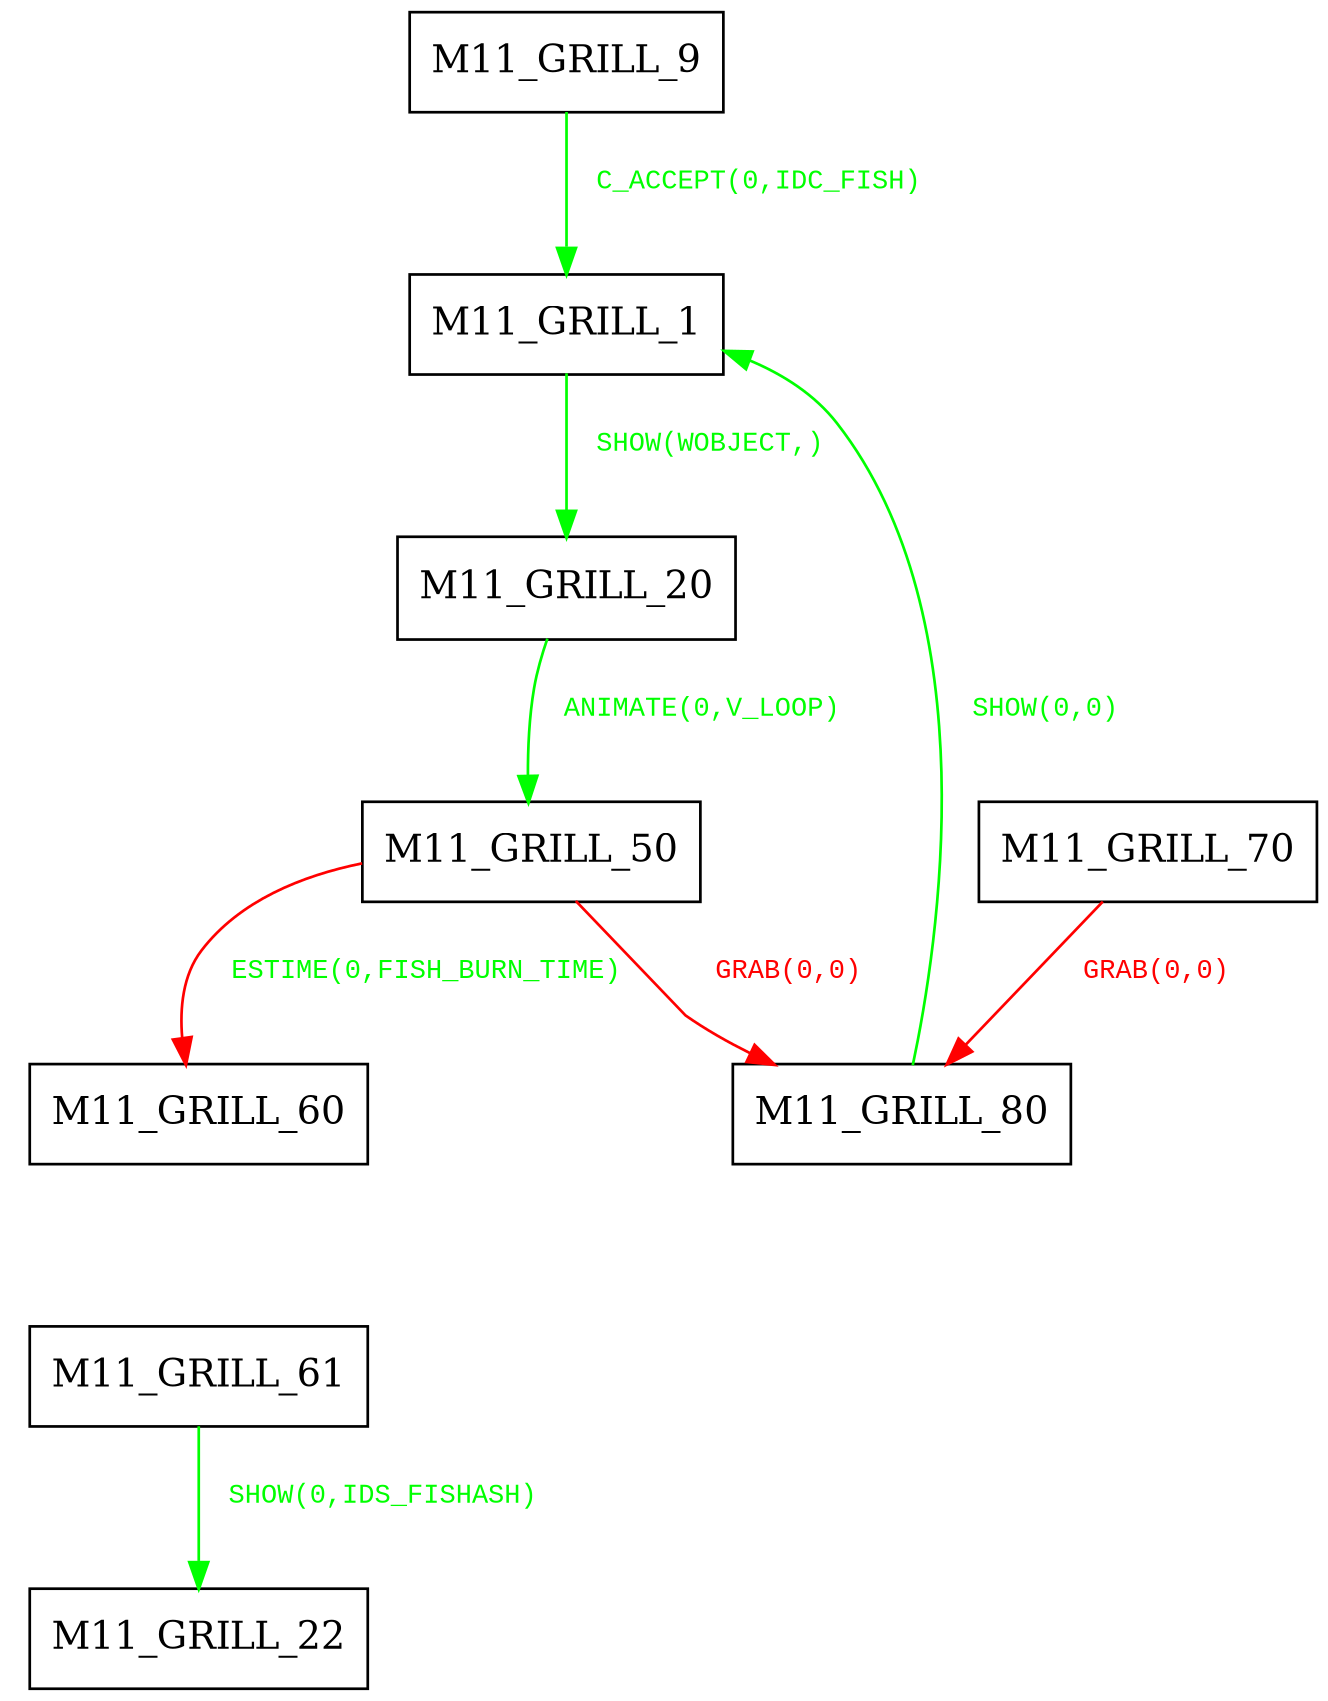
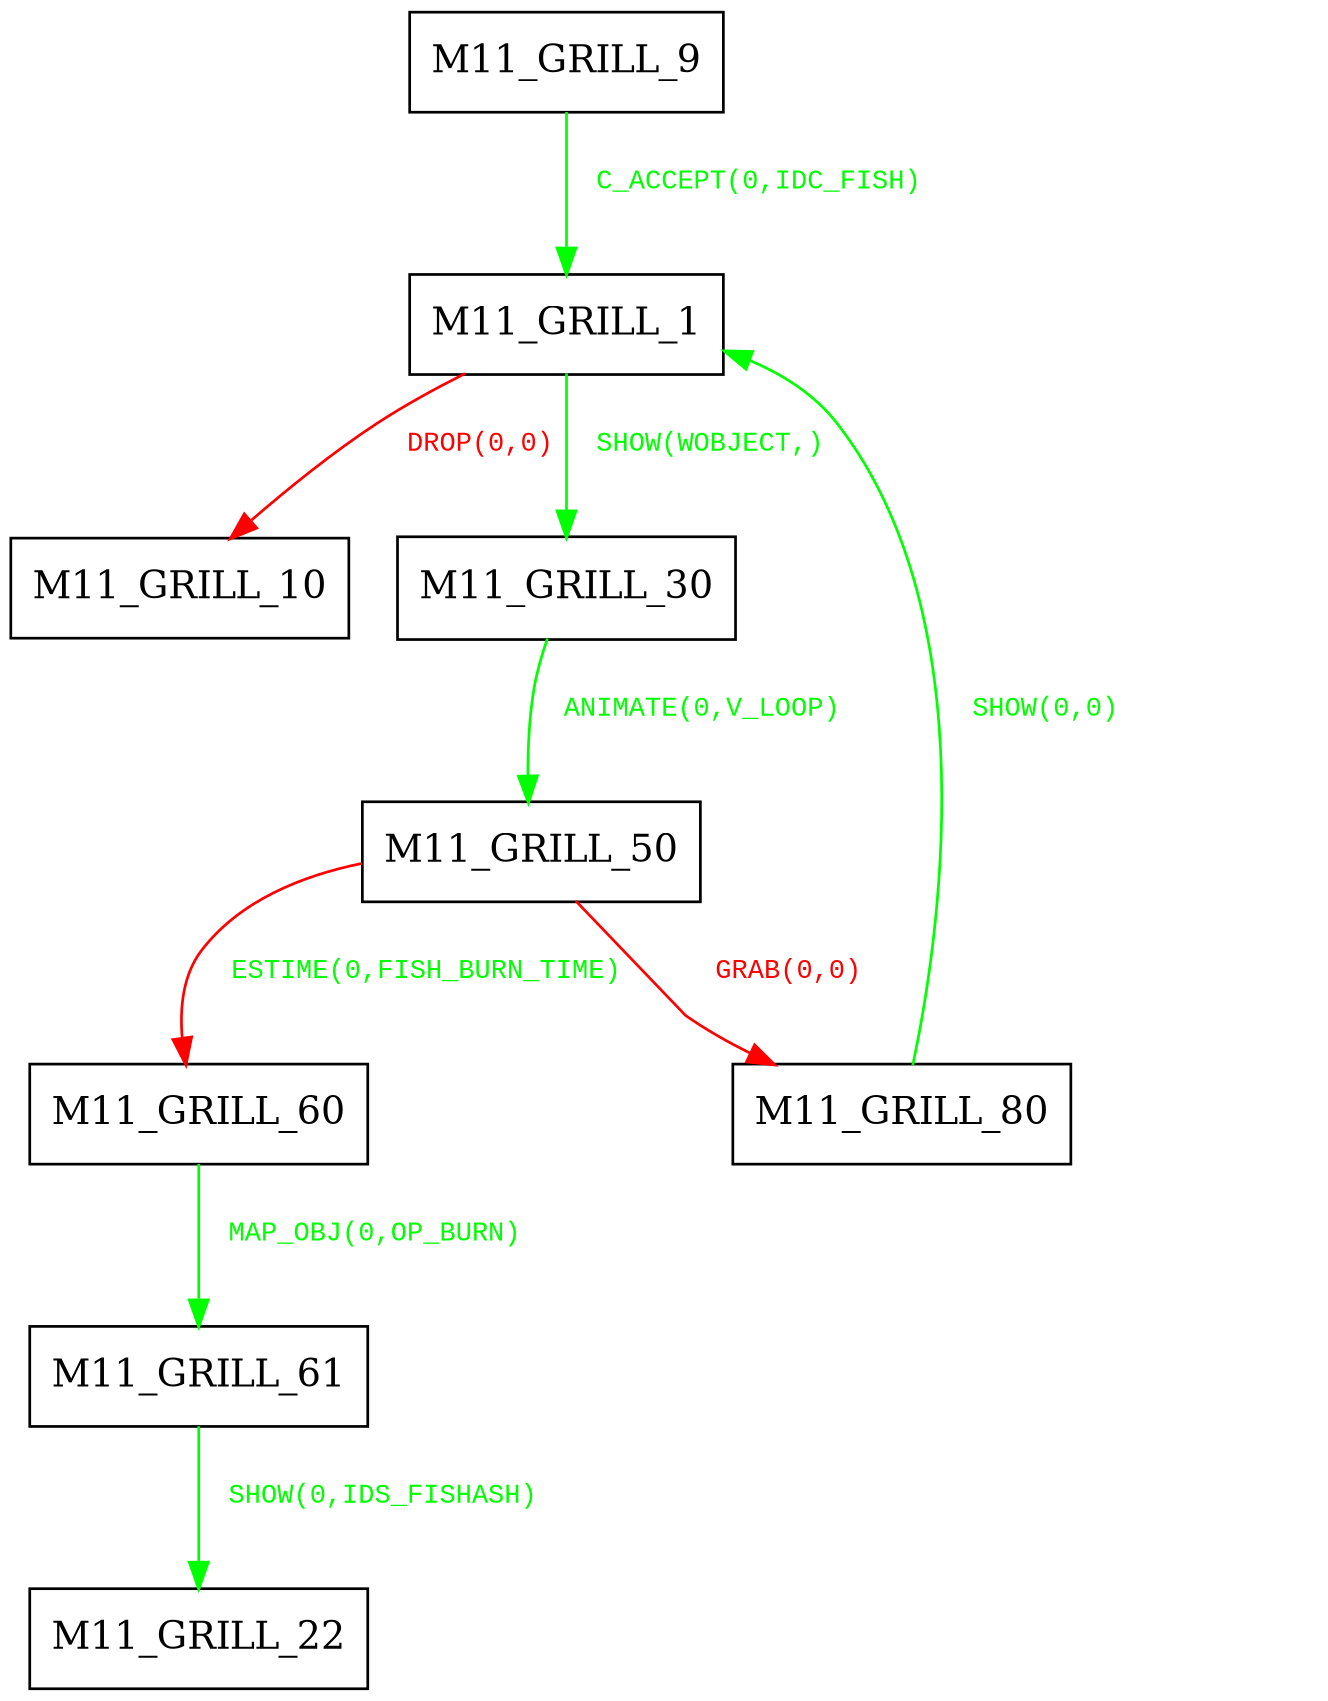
none -> (180, 588)
(567, 588) -> (567, 588)
(1148, 852) -> none
none -> (199, 1231)
